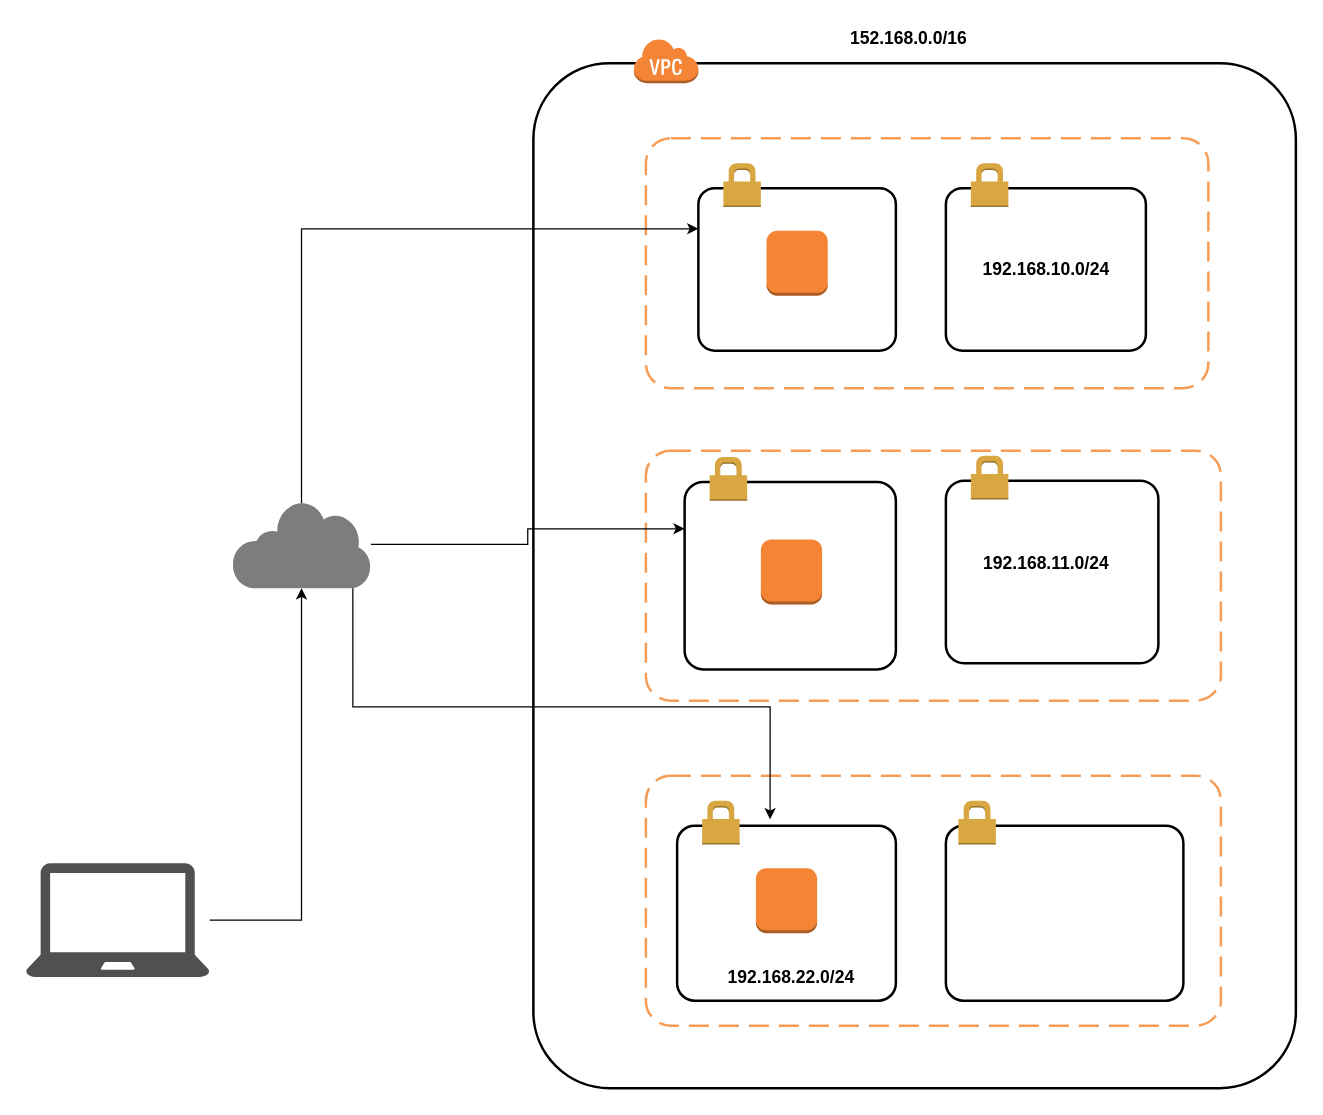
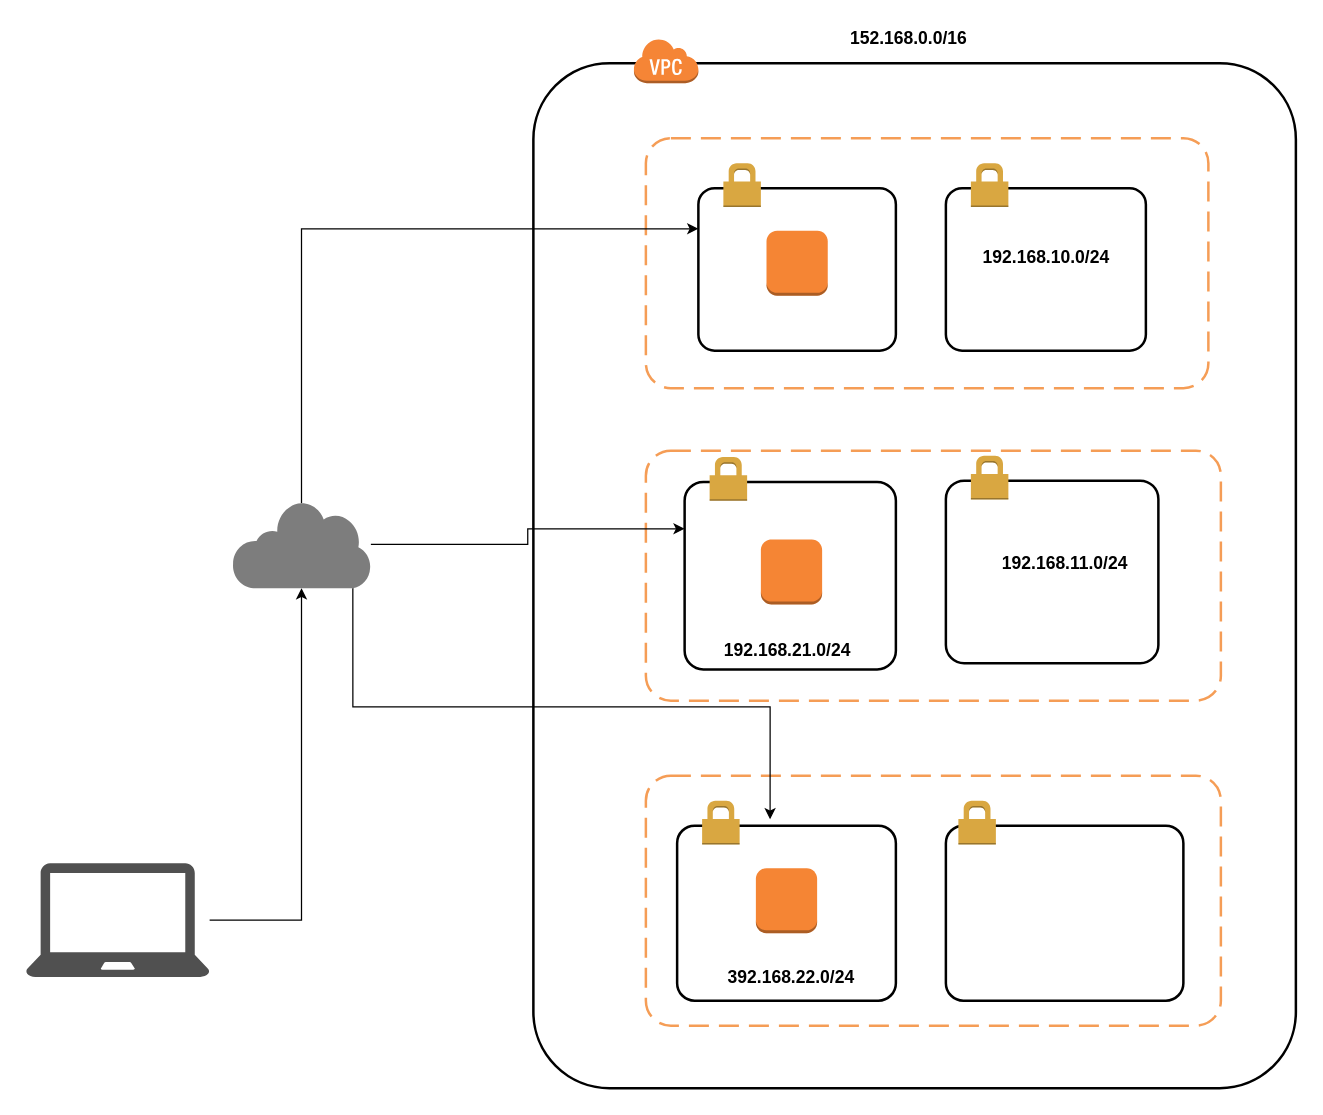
(1046, 270) -> (1046, 257)
(1046, 563) -> (1064, 563)
none -> (786, 651)
(791, 977) -> (791, 977)
